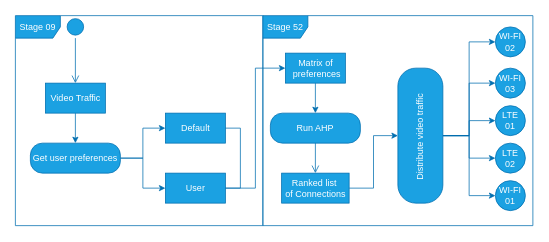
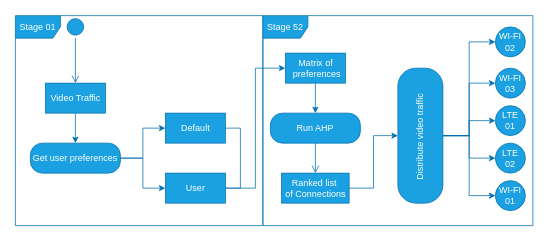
(38, 27) -> (38, 27)
